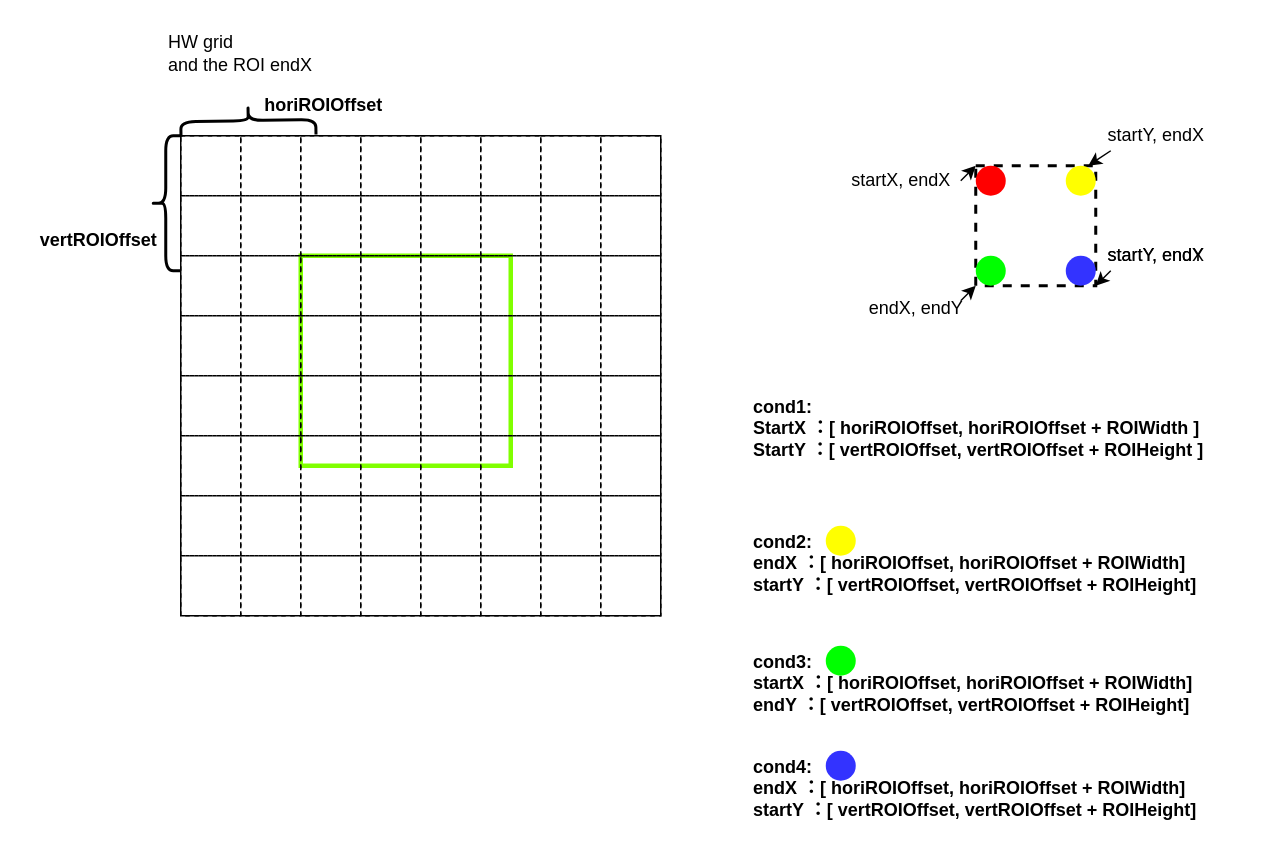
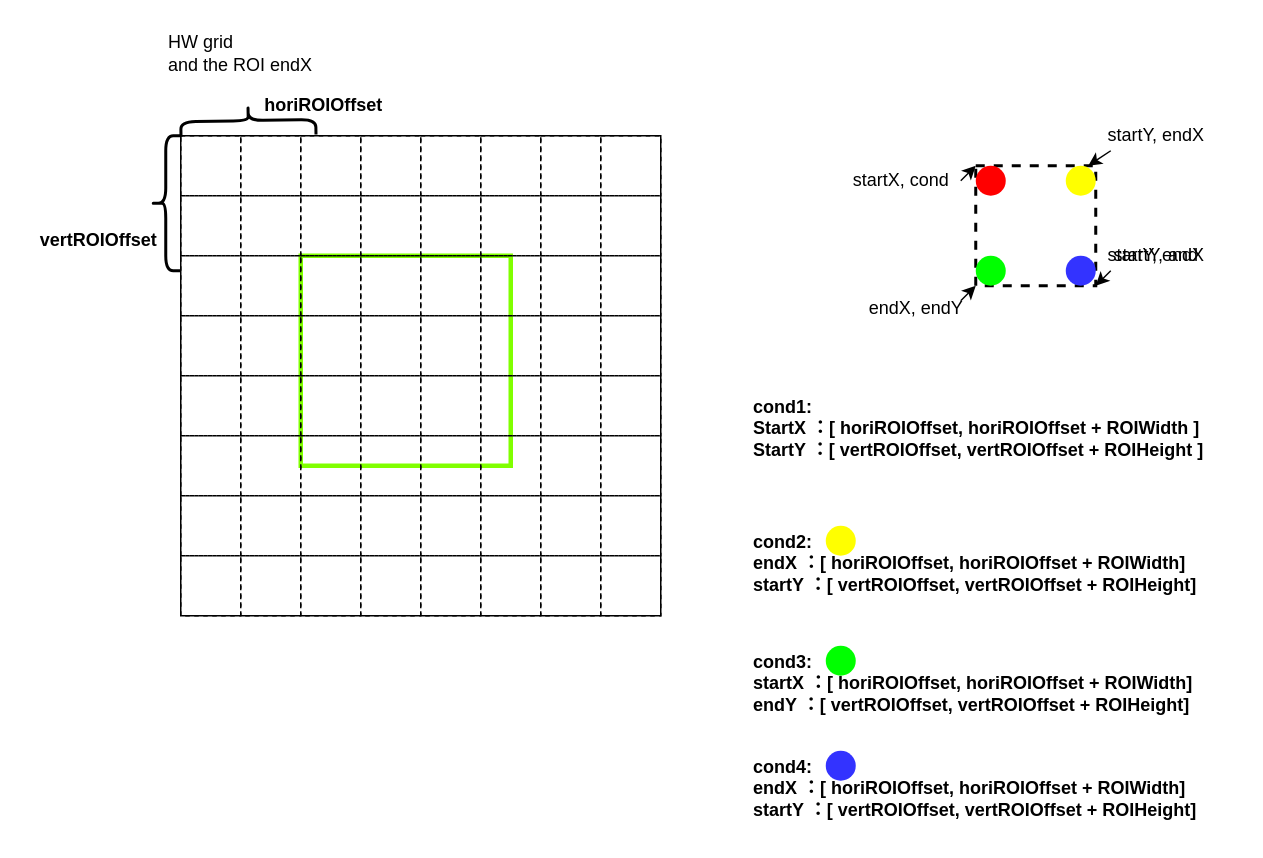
(902, 181) -> (902, 181)
(1157, 256) -> (1157, 256)
